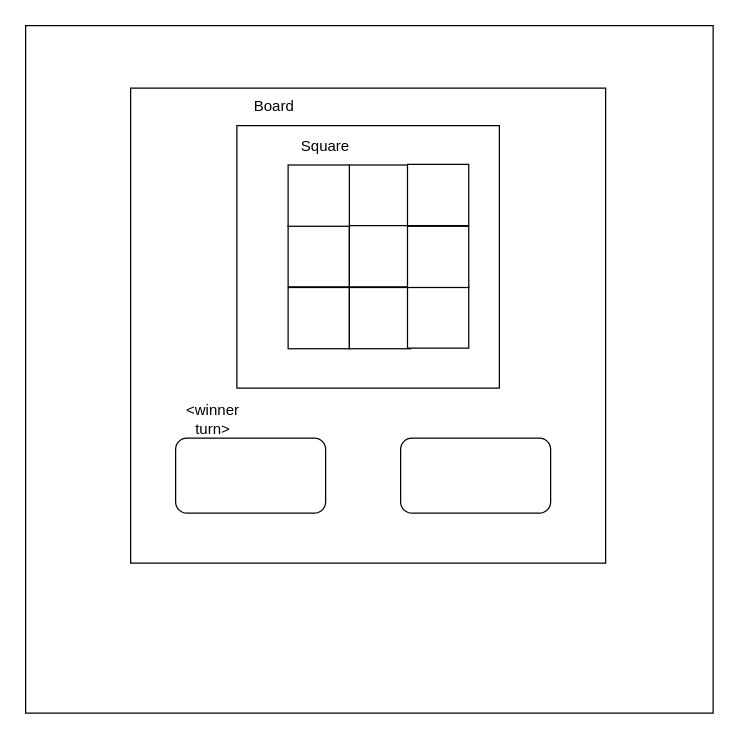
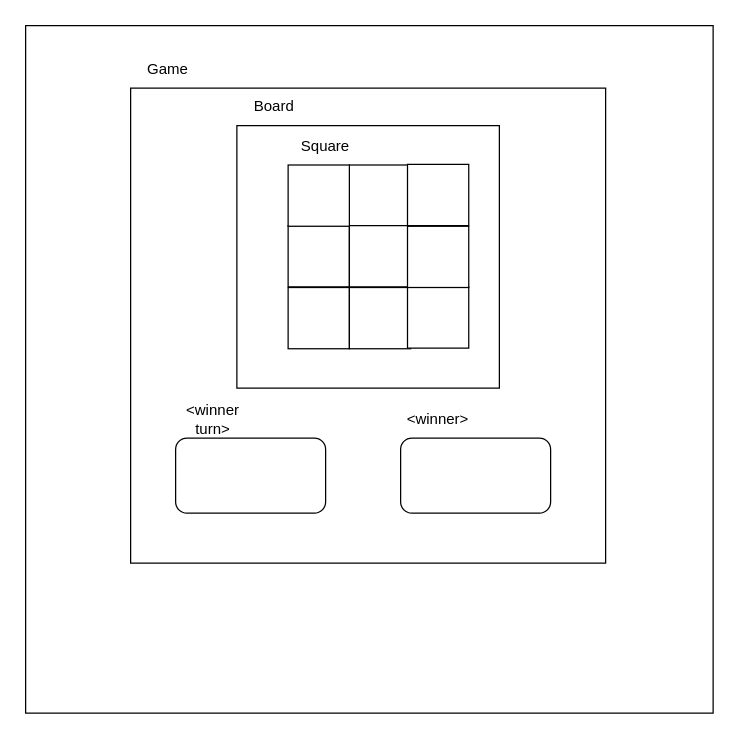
none -> (168, 69)
none -> (438, 419)
